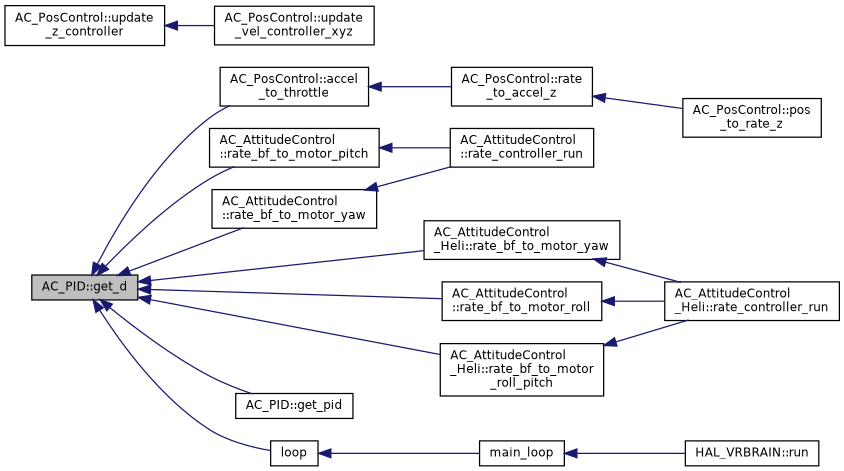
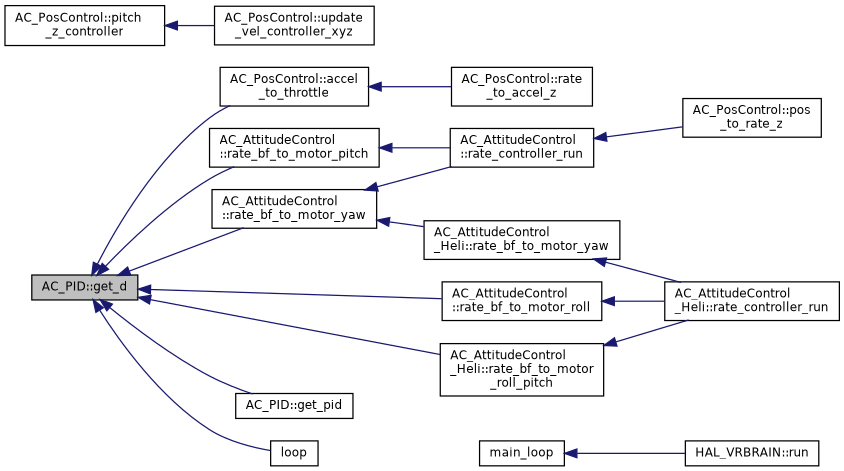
(85, 26) -> (85, 26)
(644, 103) -> (645, 132)
(287, 266) -> (407, 224)
(405, 453) -> none
